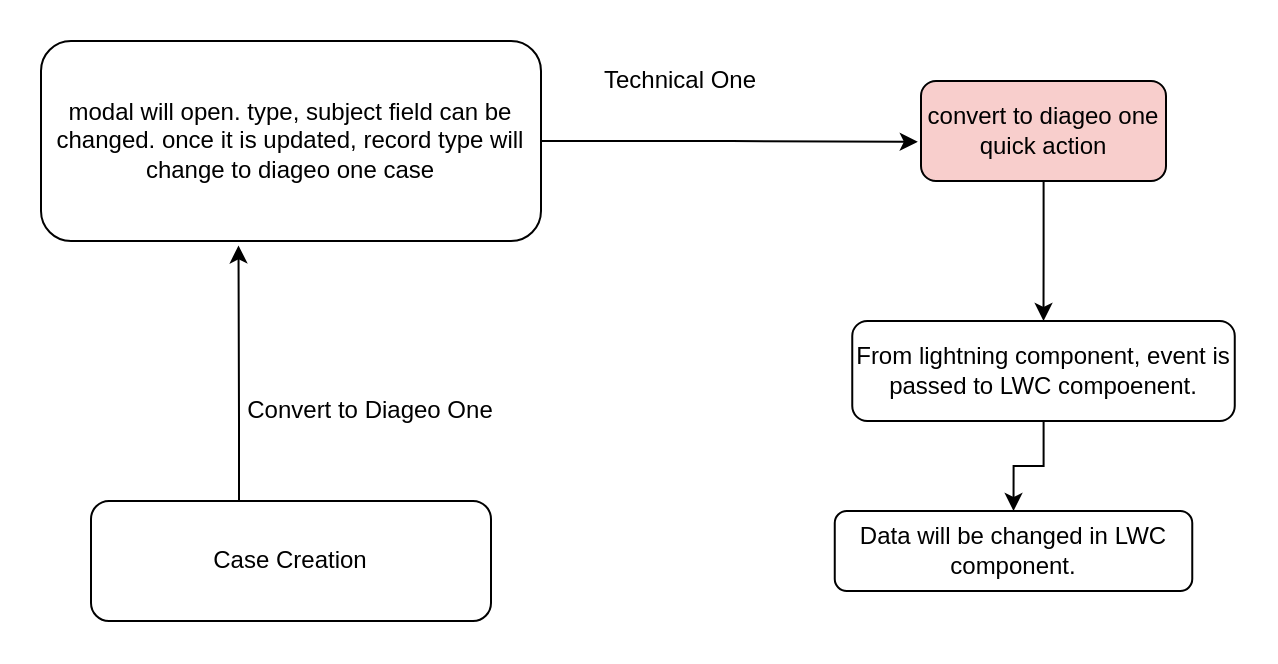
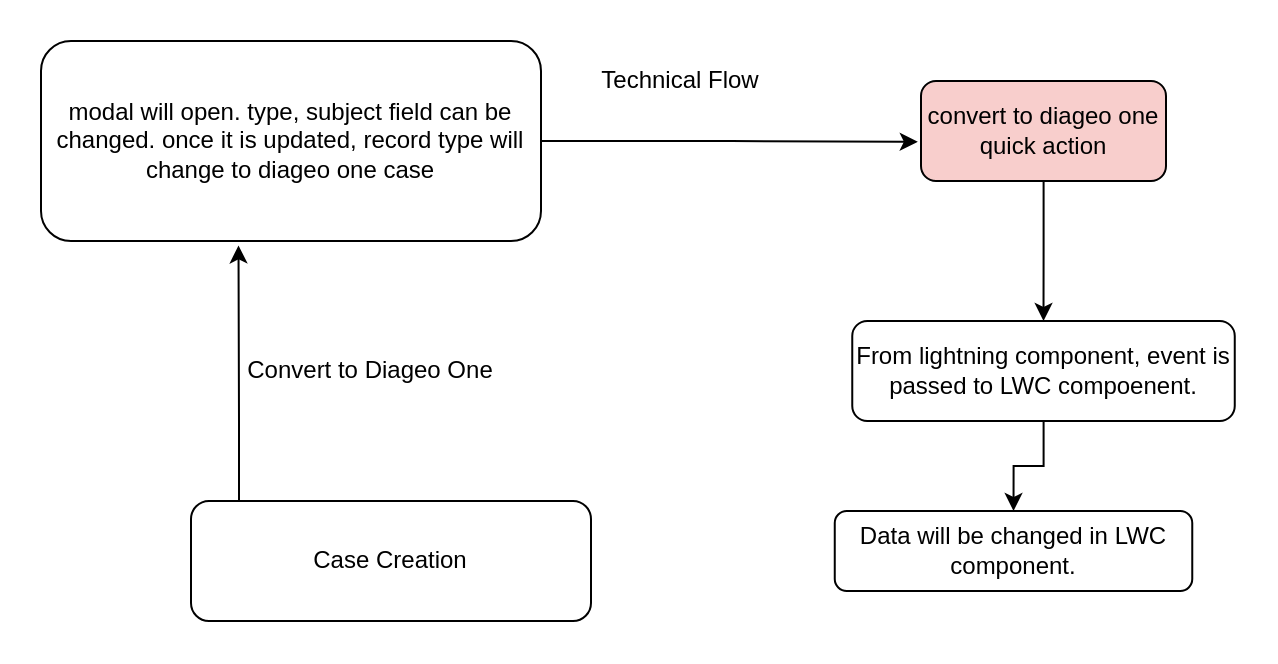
(681, 81) -> (681, 81)
(371, 411) -> (371, 371)
(291, 561) -> (391, 561)
